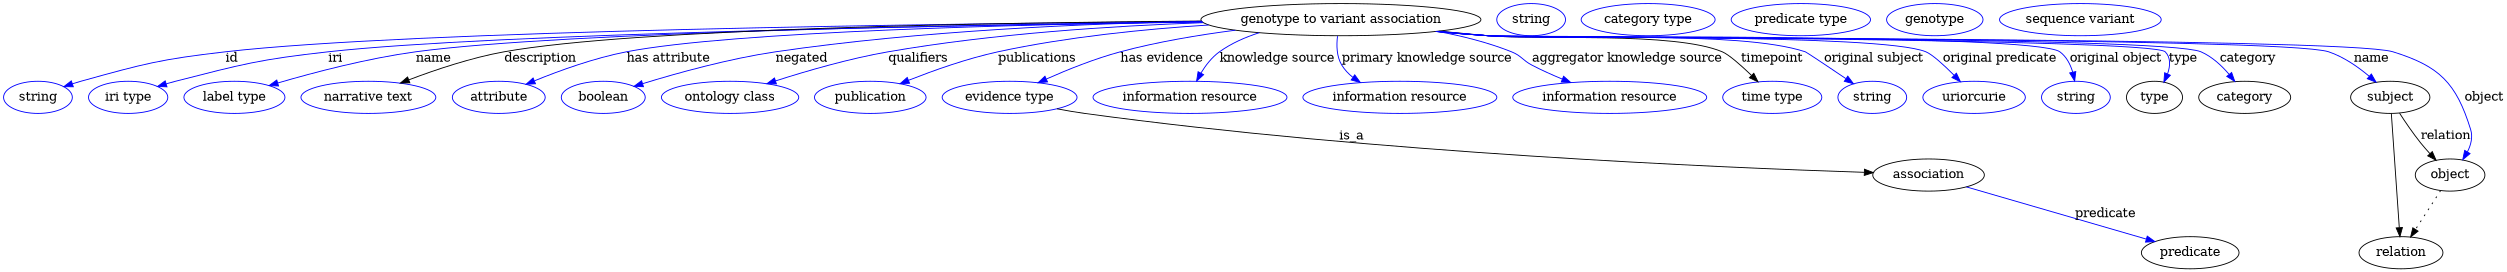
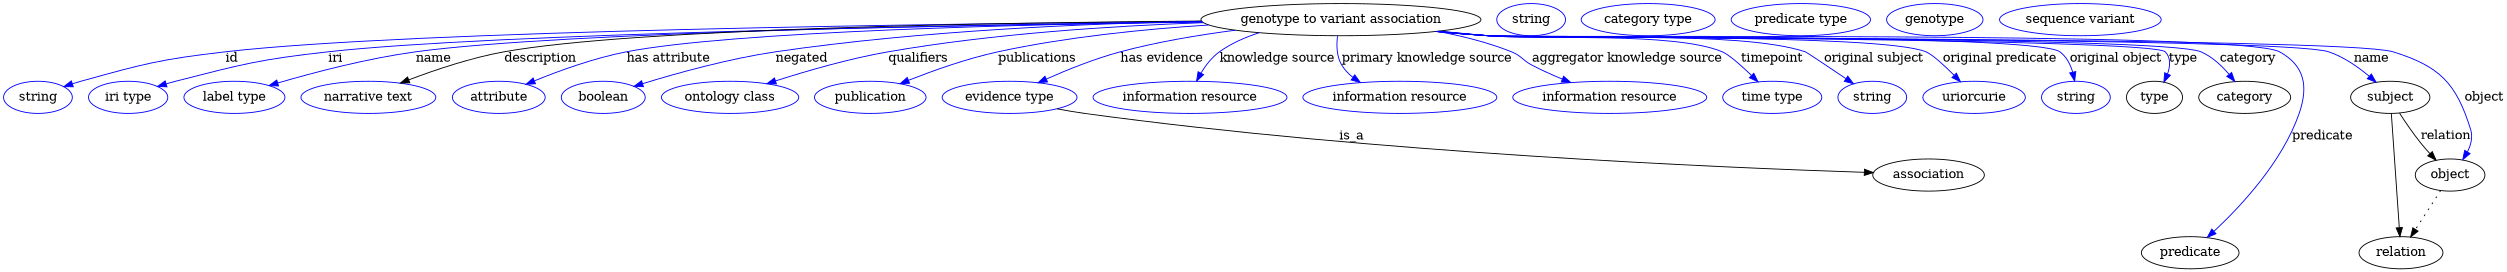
(1600, 38) -> (1600, 38)
(2056, 213) -> (1967, 38)
